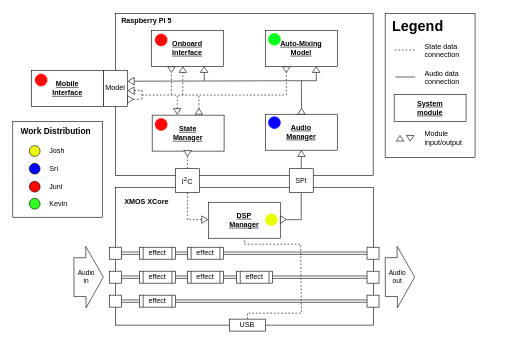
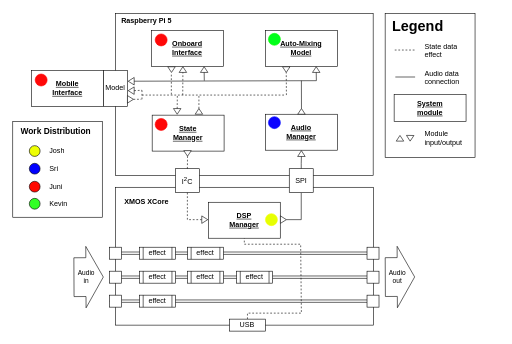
(444, 50) -> (444, 50)
